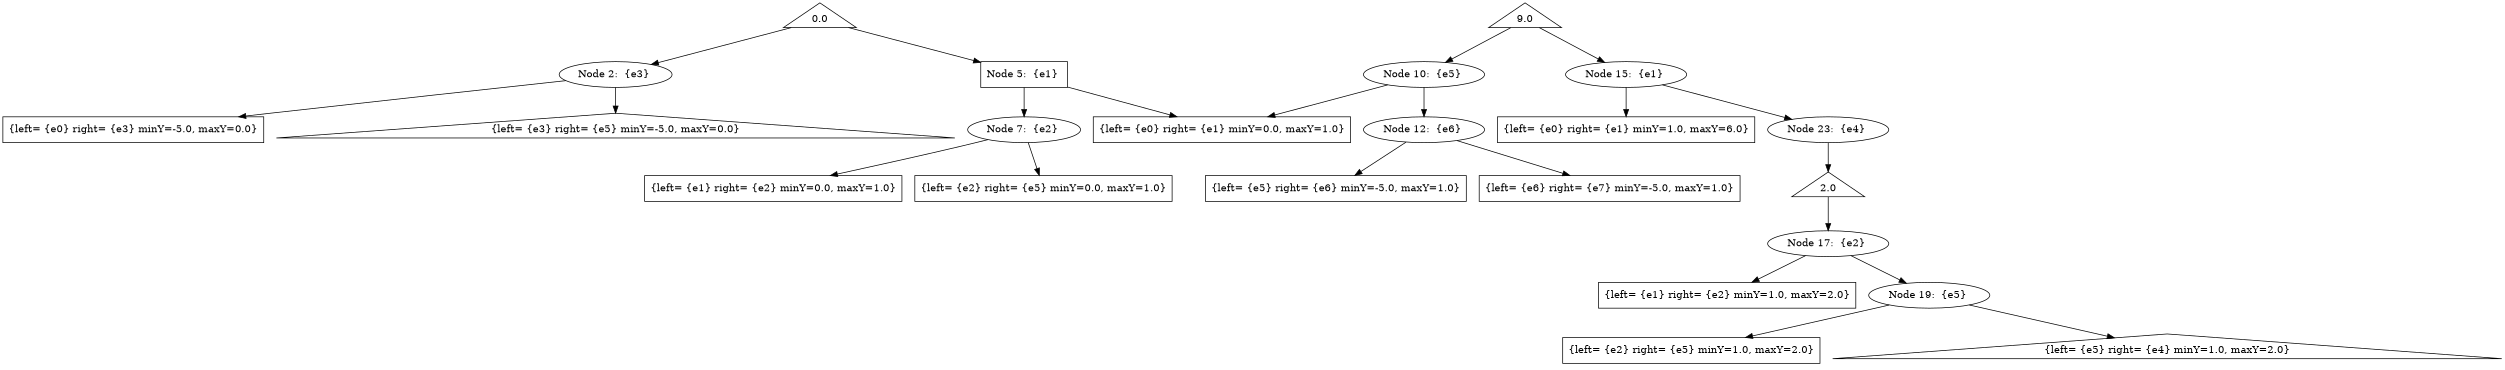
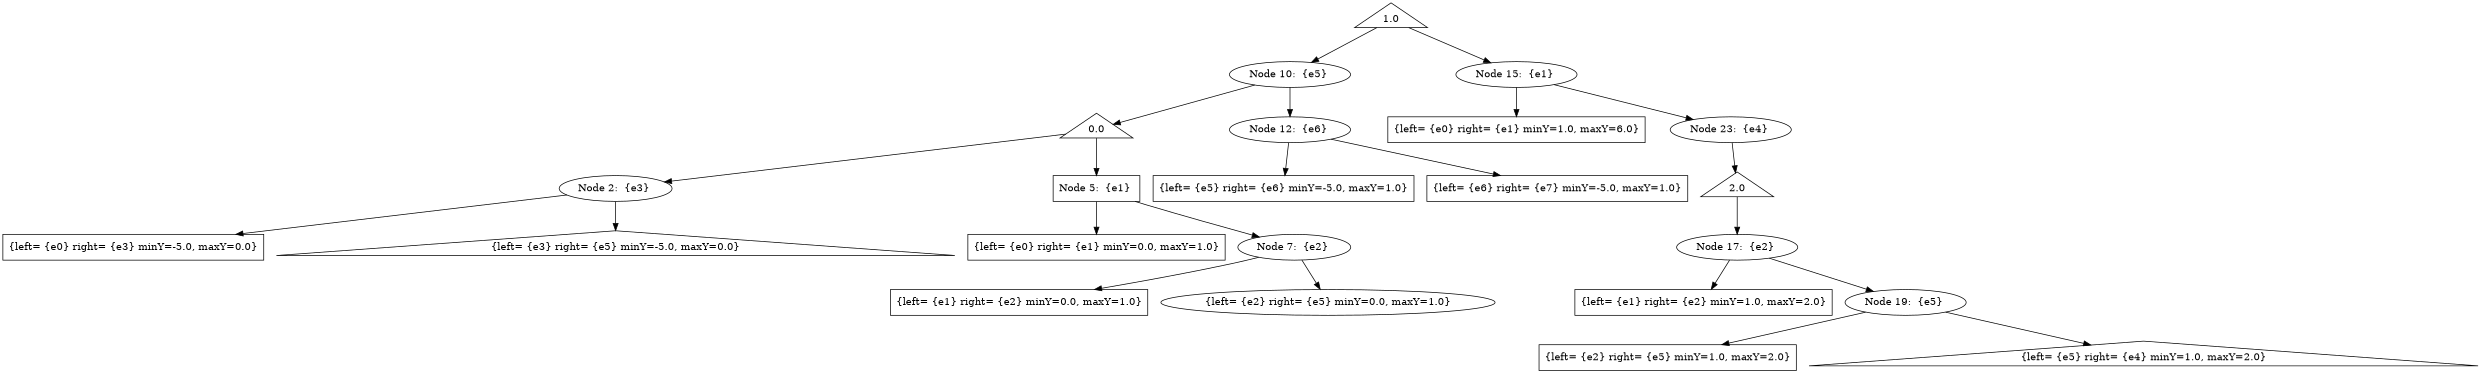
(1525, 19) -> (1391, 19)
(1331, 100) -> (1187, 104)
(1043, 188) -> (1328, 302)
